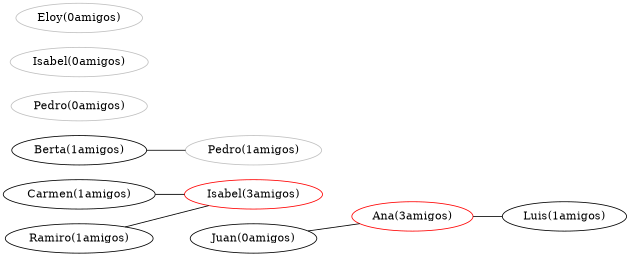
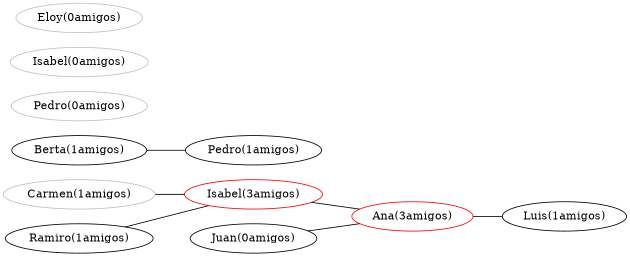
(254, 150) -> (254, 150)
(79, 194) -> (79, 194)
none -> (336, 206)
